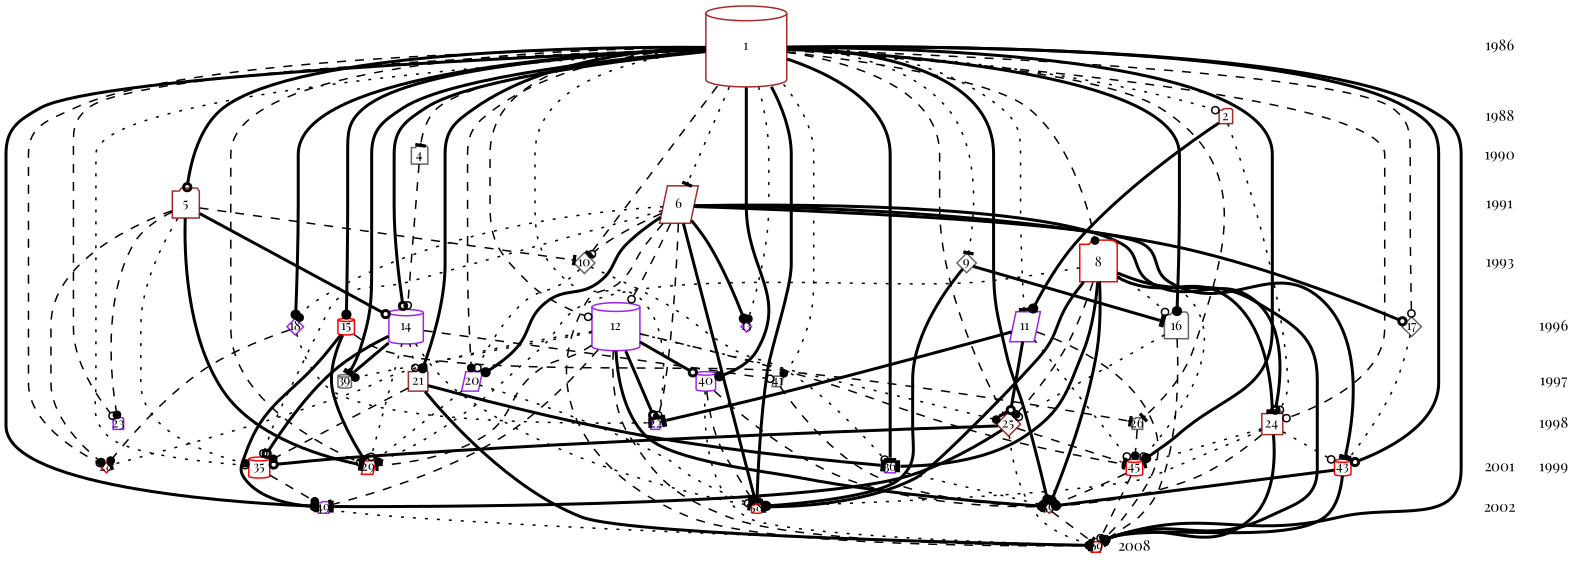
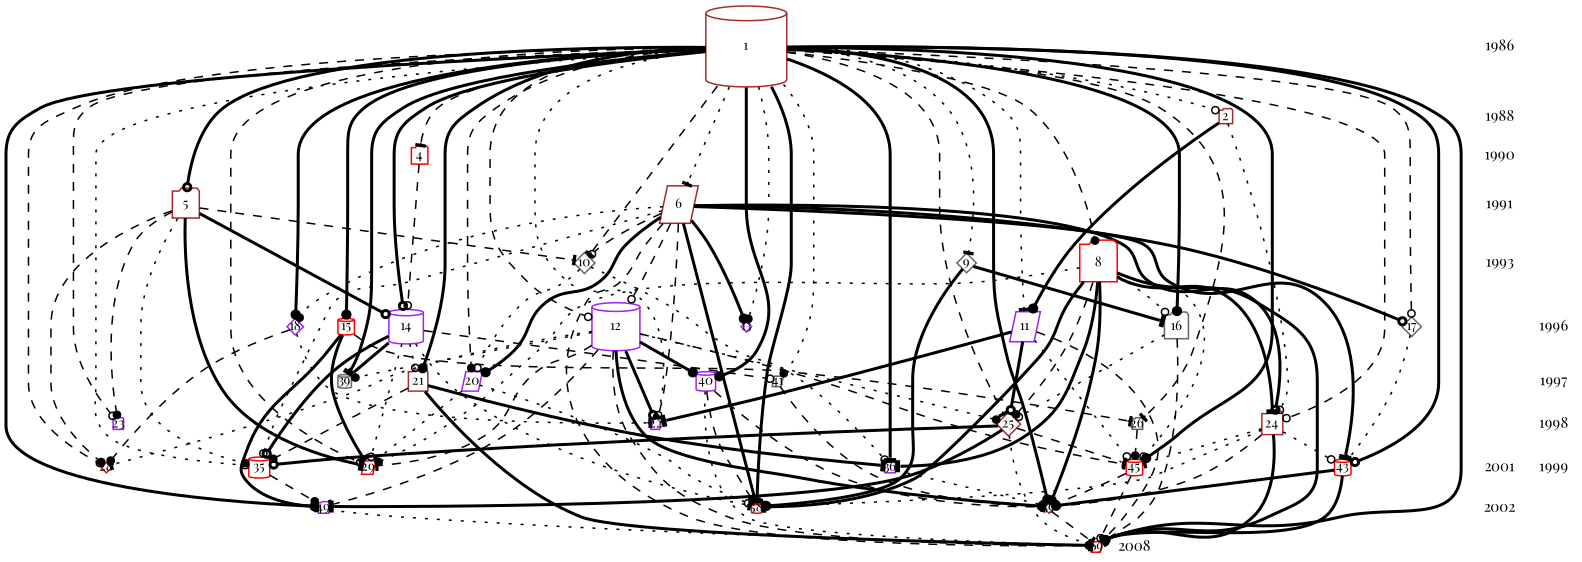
(420, 156) -> (420, 156)
(652, 349) -> (652, 349)
